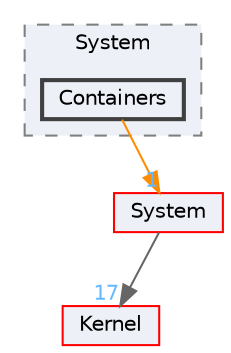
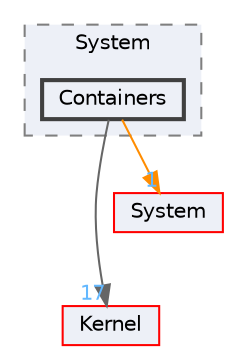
(144, 260) -> (96, 202)
